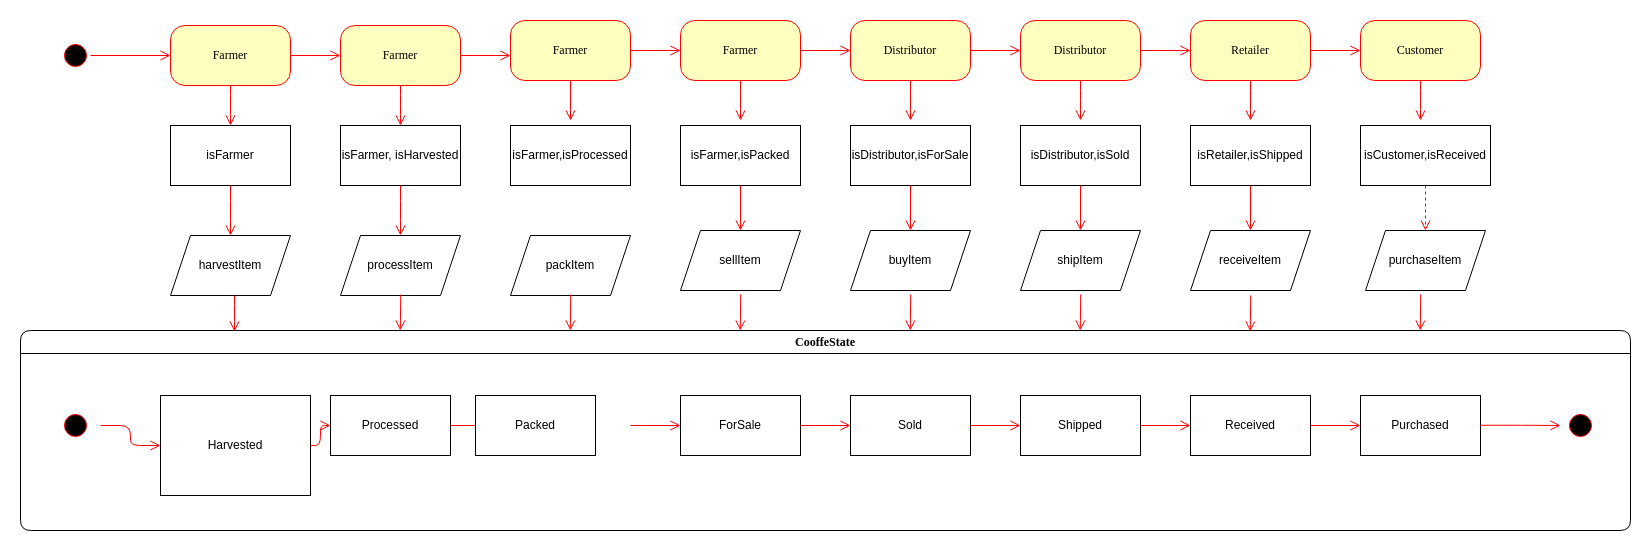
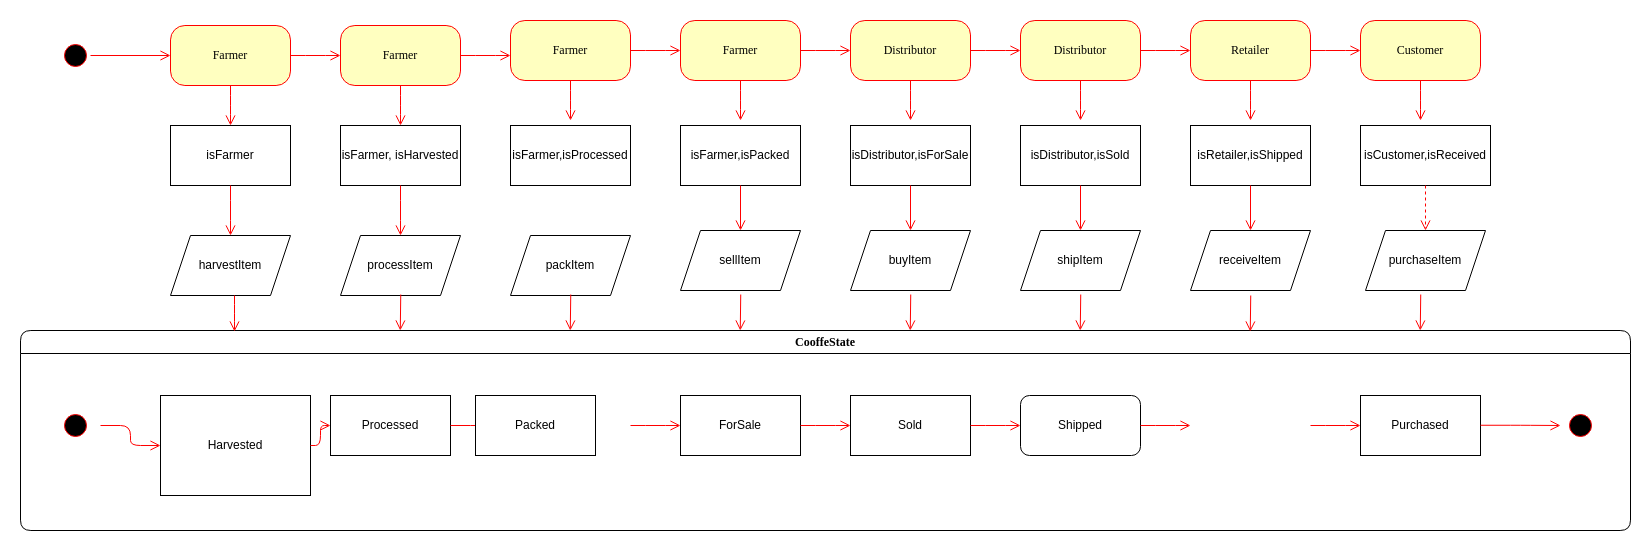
(1081, 426) -> (1081, 426)
(1251, 426) -> none
